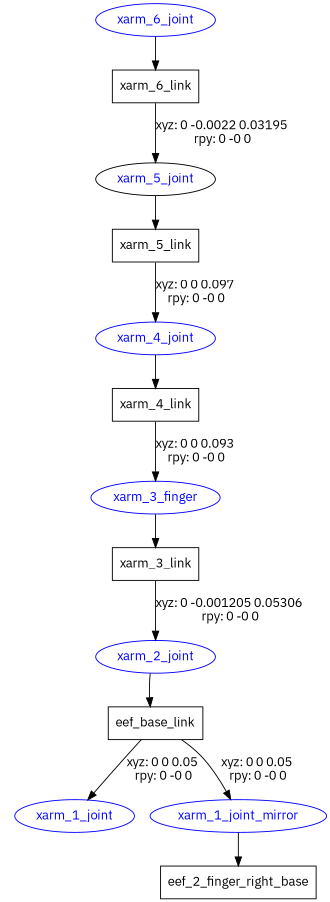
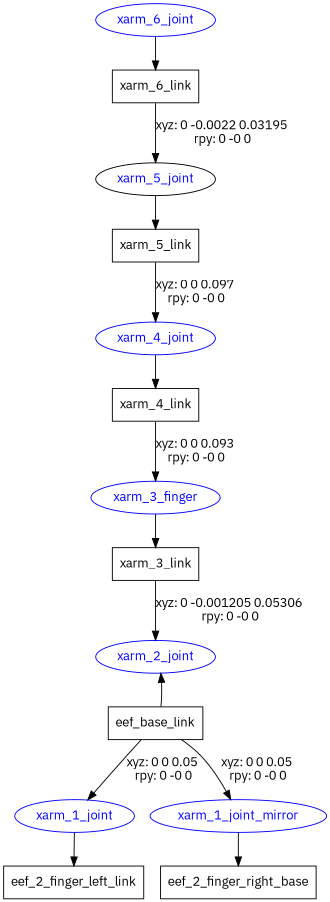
(149, 686) -> (162, 695)
none -> (74, 882)
